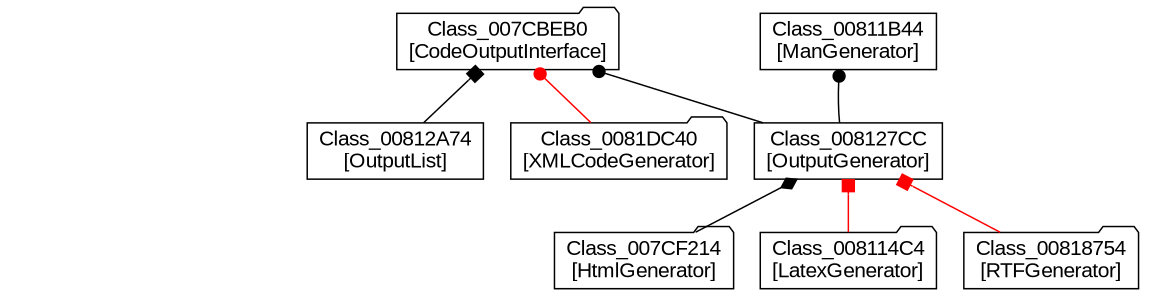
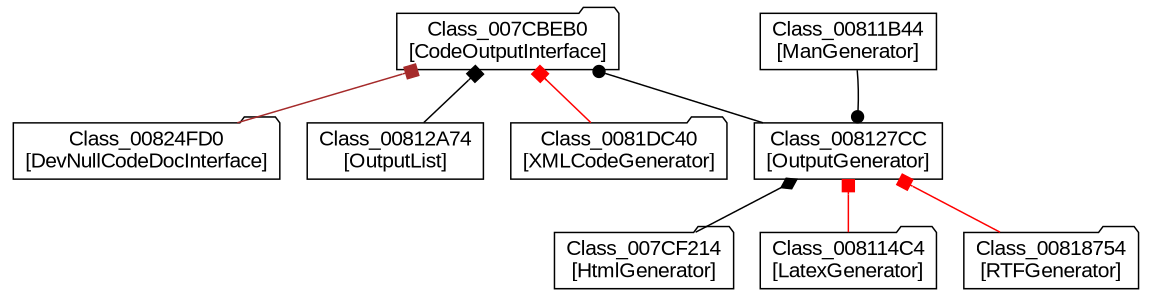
(568, 100) -> (568, 100)
(838, 102) -> (858, 90)
none -> (147, 151)
